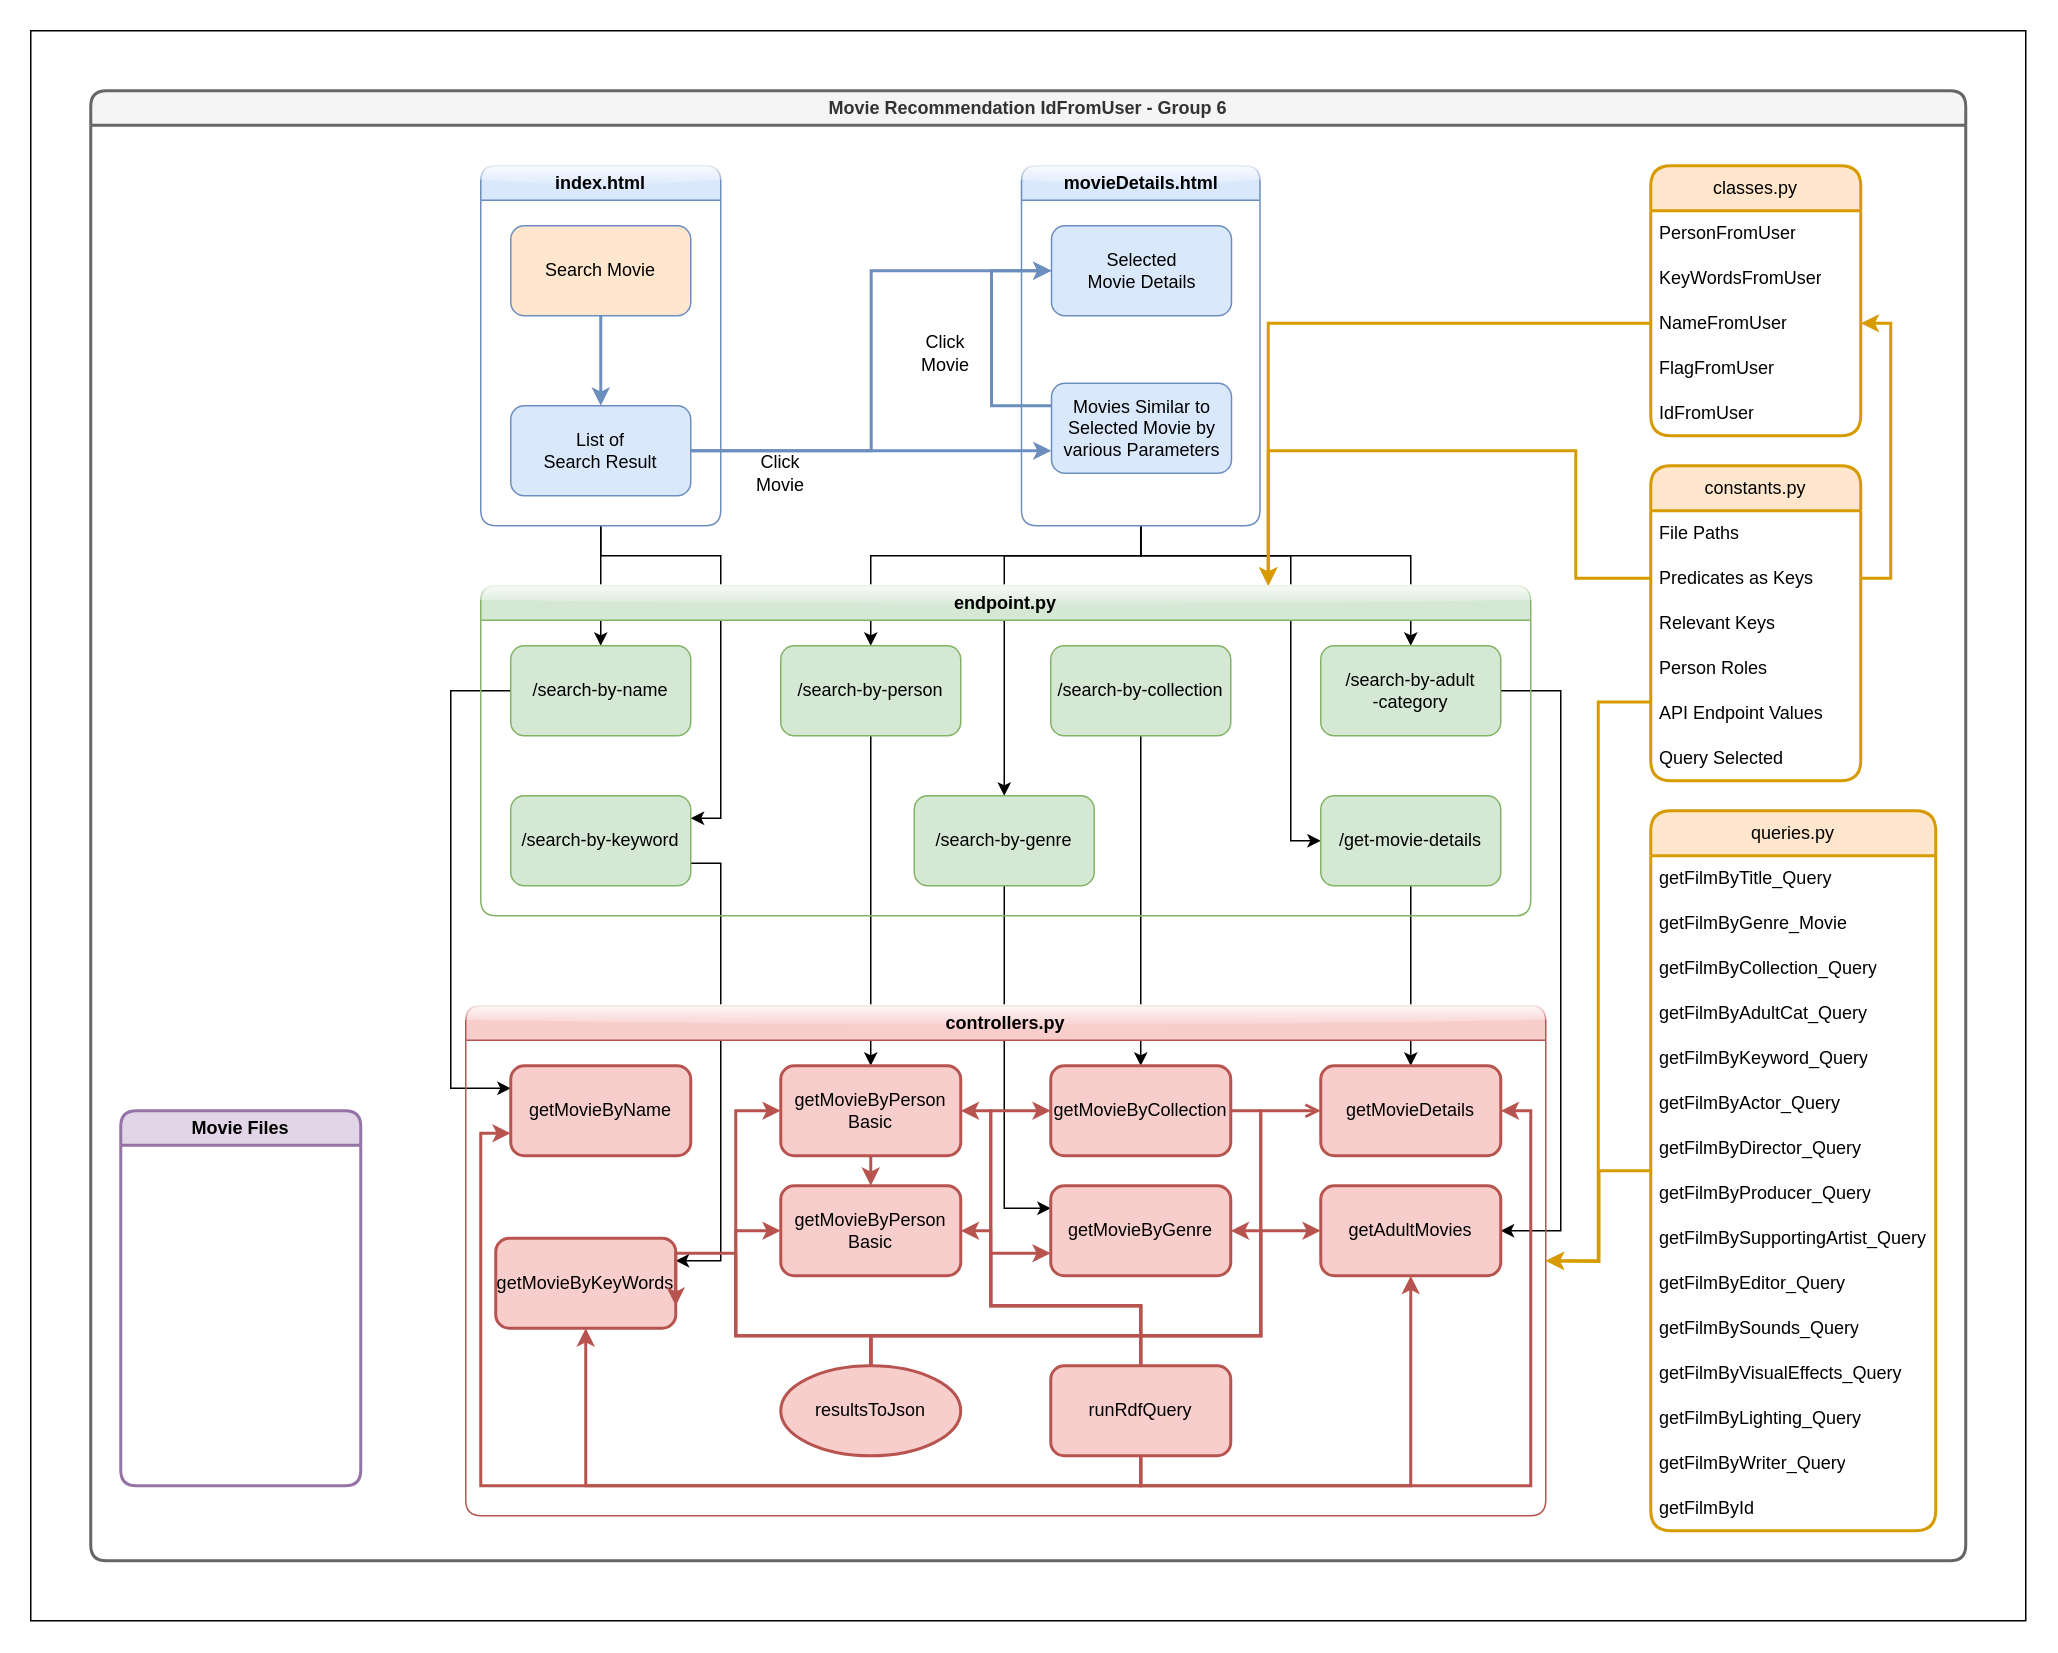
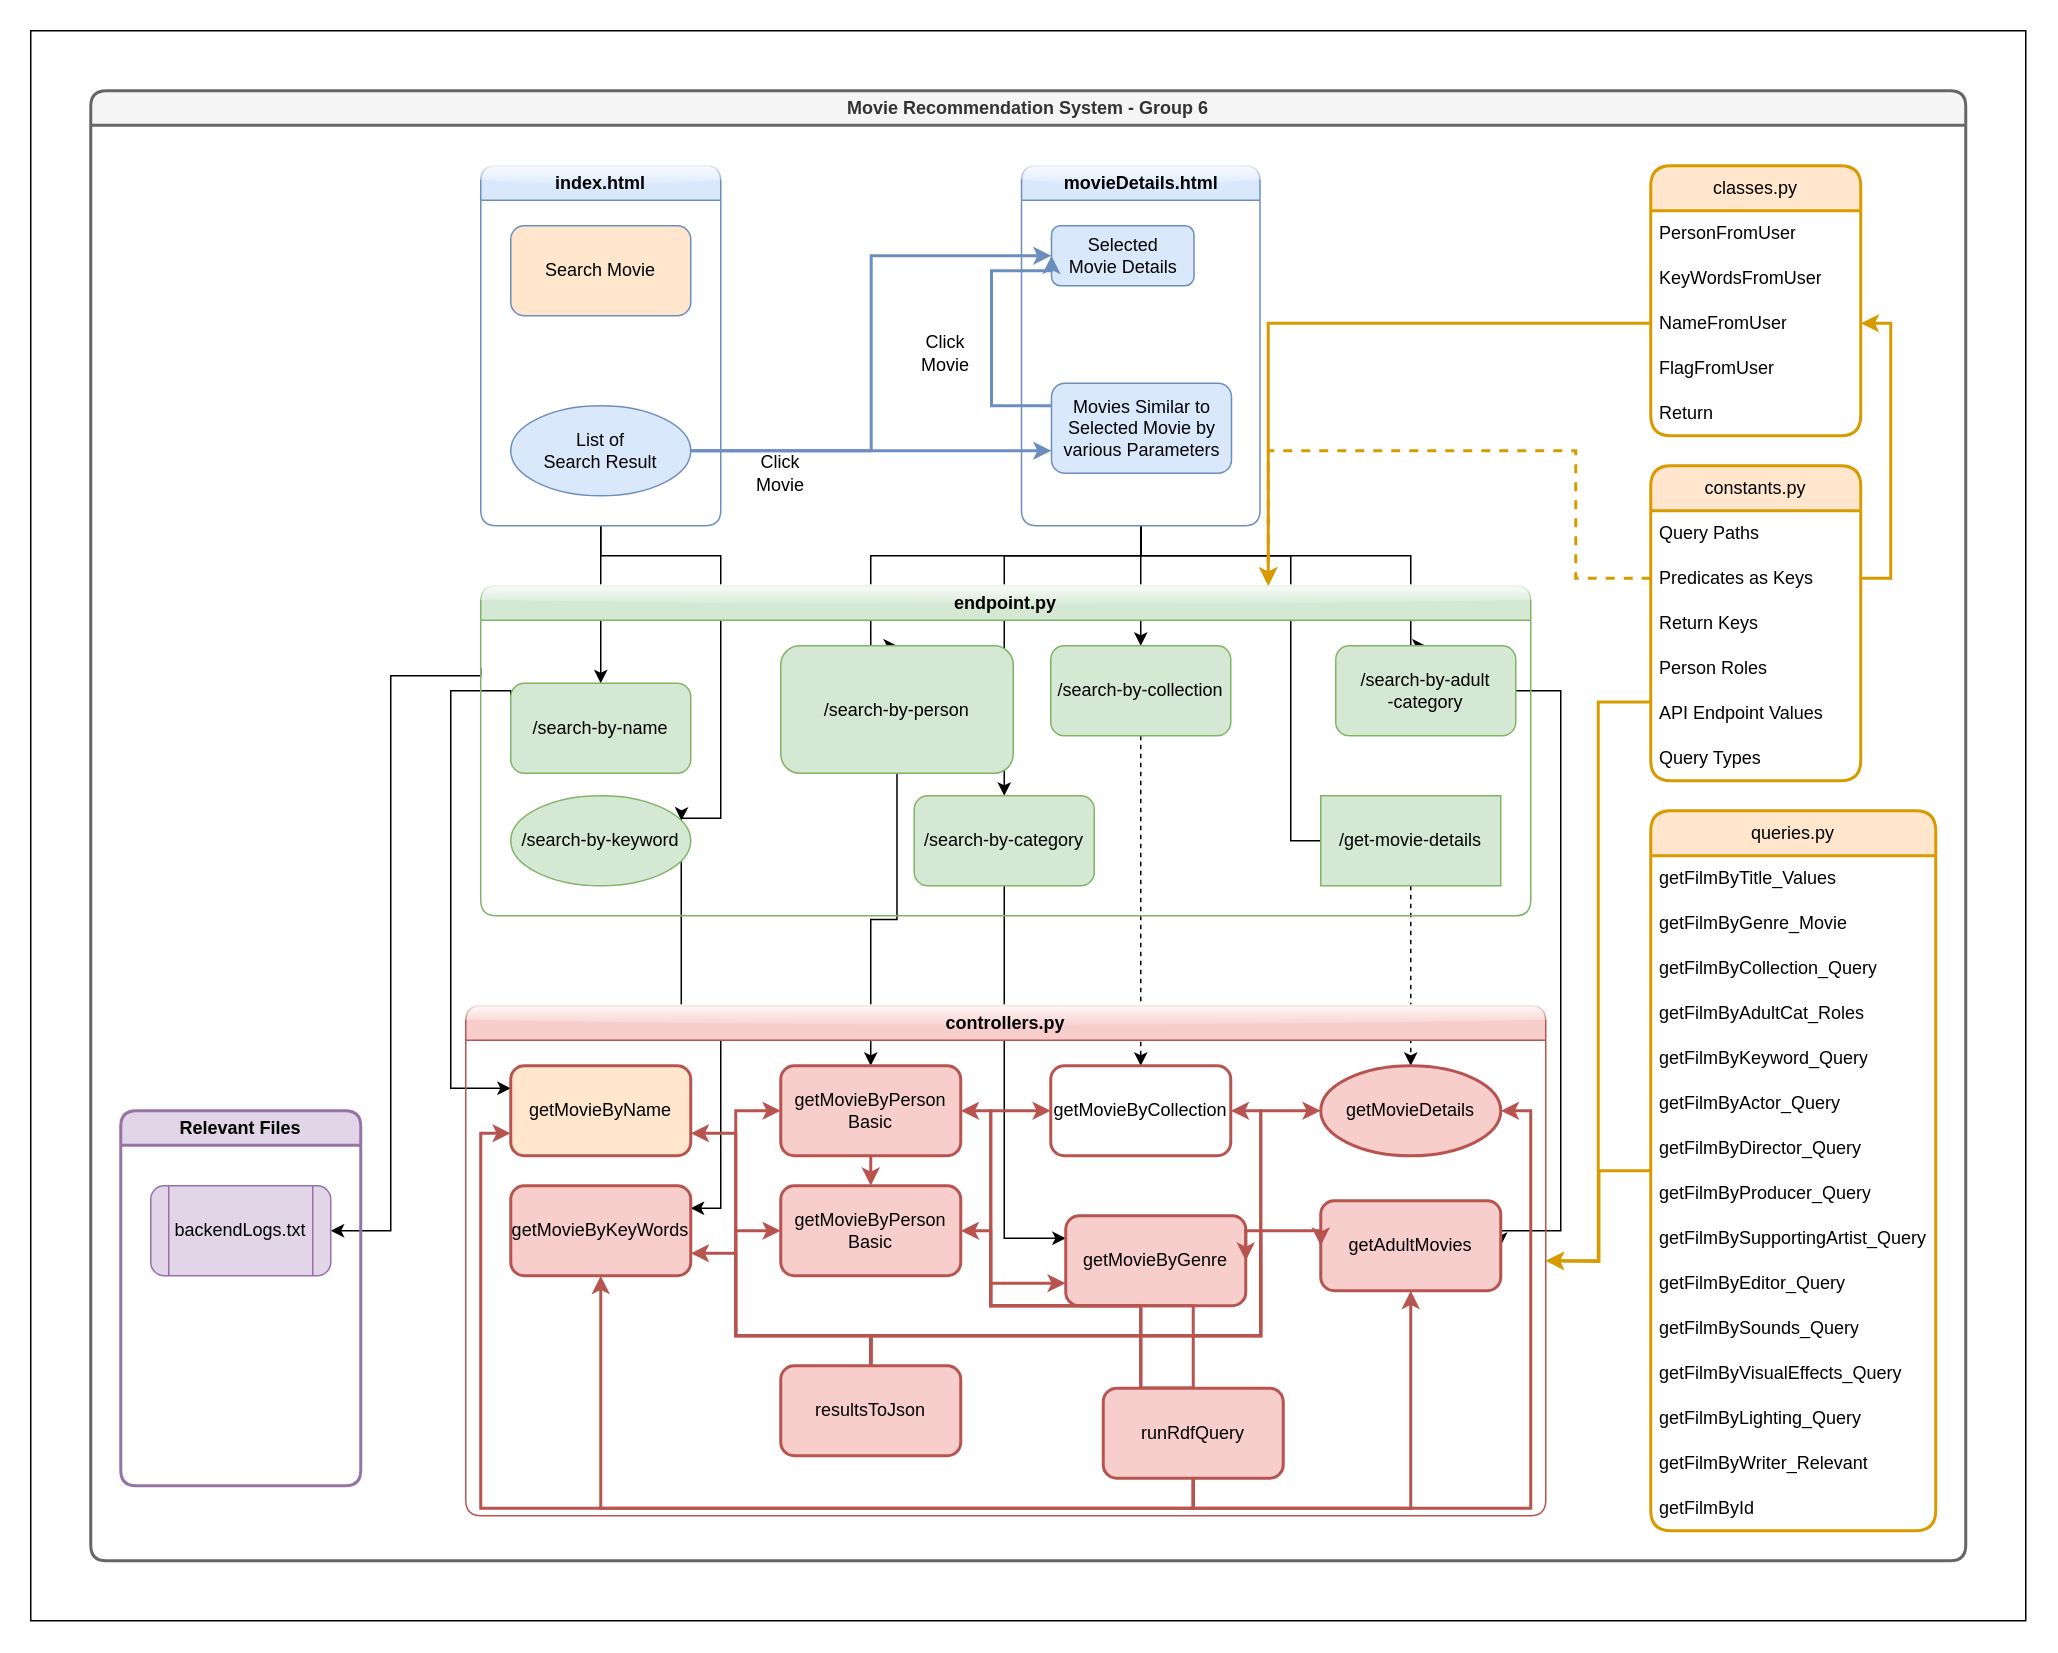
(1028, 109) -> (1028, 109)
(1142, 271) -> (1123, 256)
(601, 354) -> none
(1710, 413) -> (1690, 413)
(601, 451) -> (601, 451)
(1524, 451) -> (1524, 451)
(1703, 533) -> (1713, 533)
none -> (1141, 571)
(1721, 623) -> (1713, 623)
(601, 691) -> (601, 728)
(871, 691) -> (897, 710)
(1411, 691) -> (1426, 691)
(1726, 758) -> (1713, 758)
(601, 841) -> (601, 841)
(1004, 841) -> (1004, 841)
(1309, 841) -> (1313, 841)
(1411, 841) -> (1411, 841)
(1141, 871) -> (1141, 871)
(1751, 878) -> (1754, 878)
none -> (391, 935)
(1411, 946) -> (1411, 946)
(1769, 1013) -> (1766, 1013)
(601, 1111) -> (601, 1111)
(1141, 1111) -> (1141, 1111)
(1240, 1111) -> (1245, 1111)
(1307, 1111) -> (1305, 1111)
(1411, 1111) -> (1411, 1111)
(241, 1129) -> (241, 1129)
none -> (717, 1133)
none -> (241, 1231)
(1141, 1231) -> (1156, 1261)
(1411, 1231) -> (1411, 1246)
(586, 1283) -> (601, 1231)
(871, 1411) -> (871, 1411)
(1141, 1411) -> (1193, 1433)
(1759, 1463) -> (1771, 1463)
